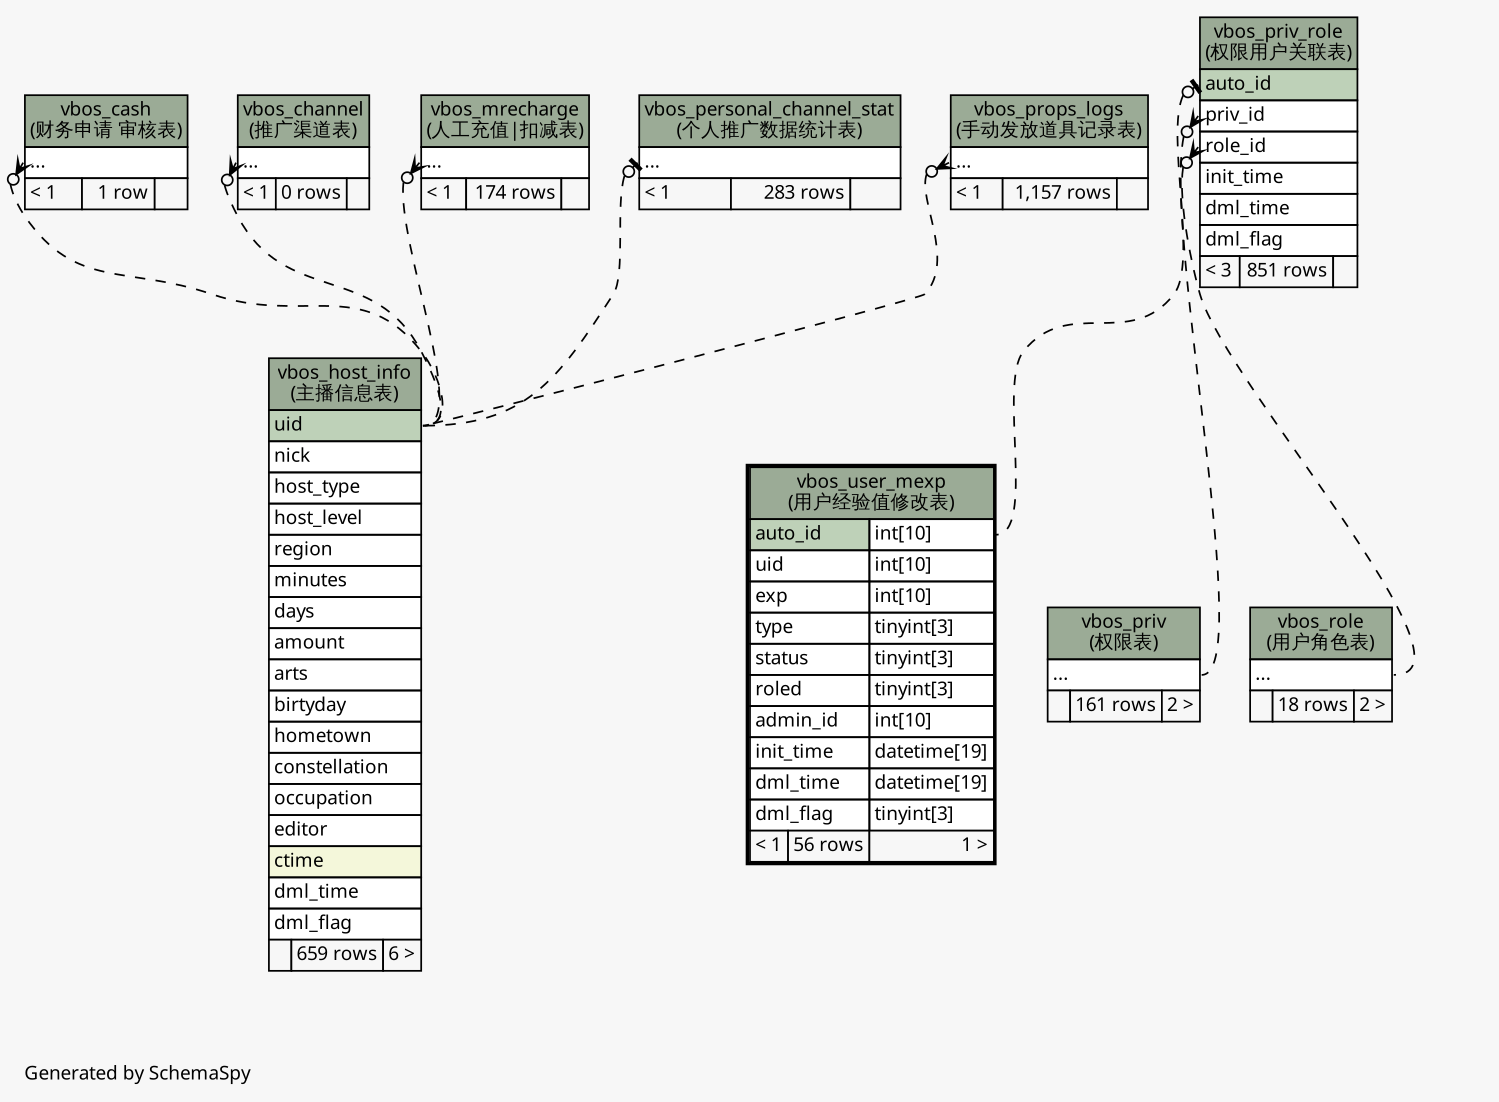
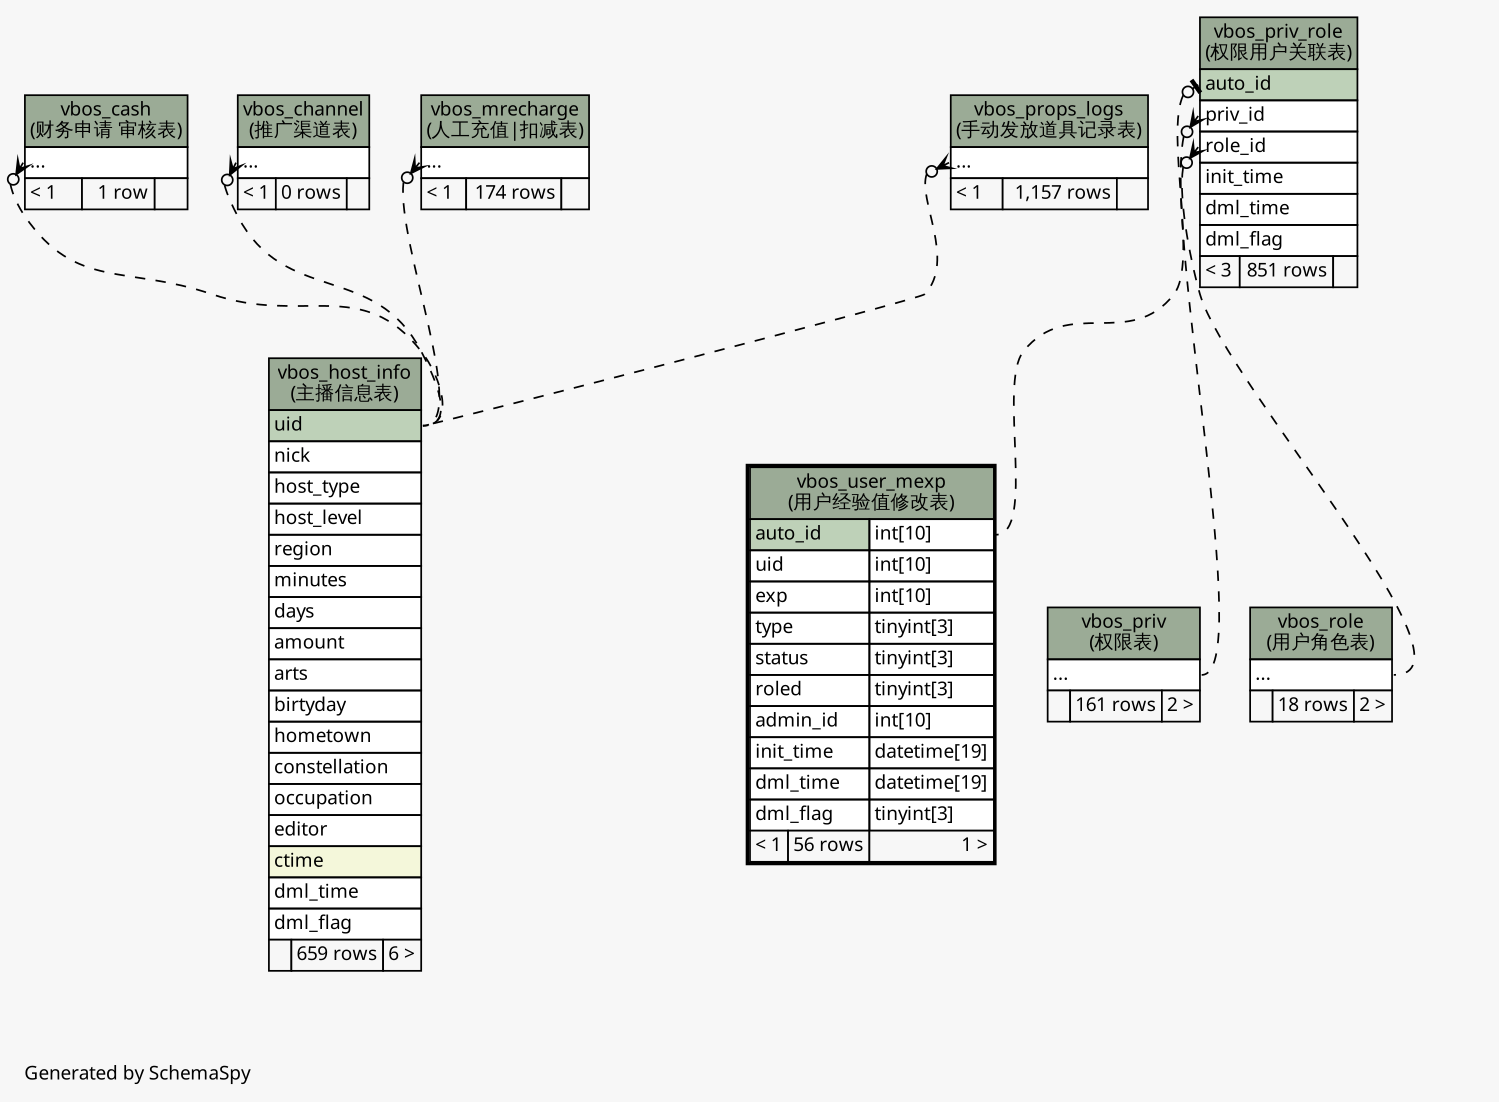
(769, 152) -> none
